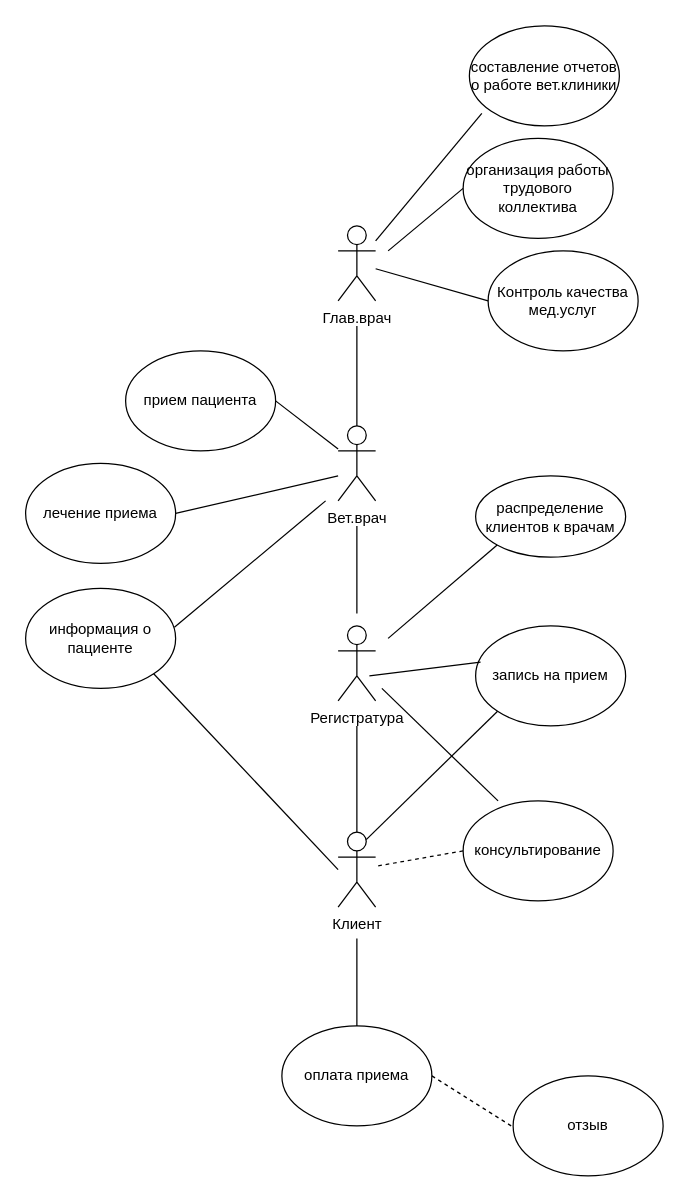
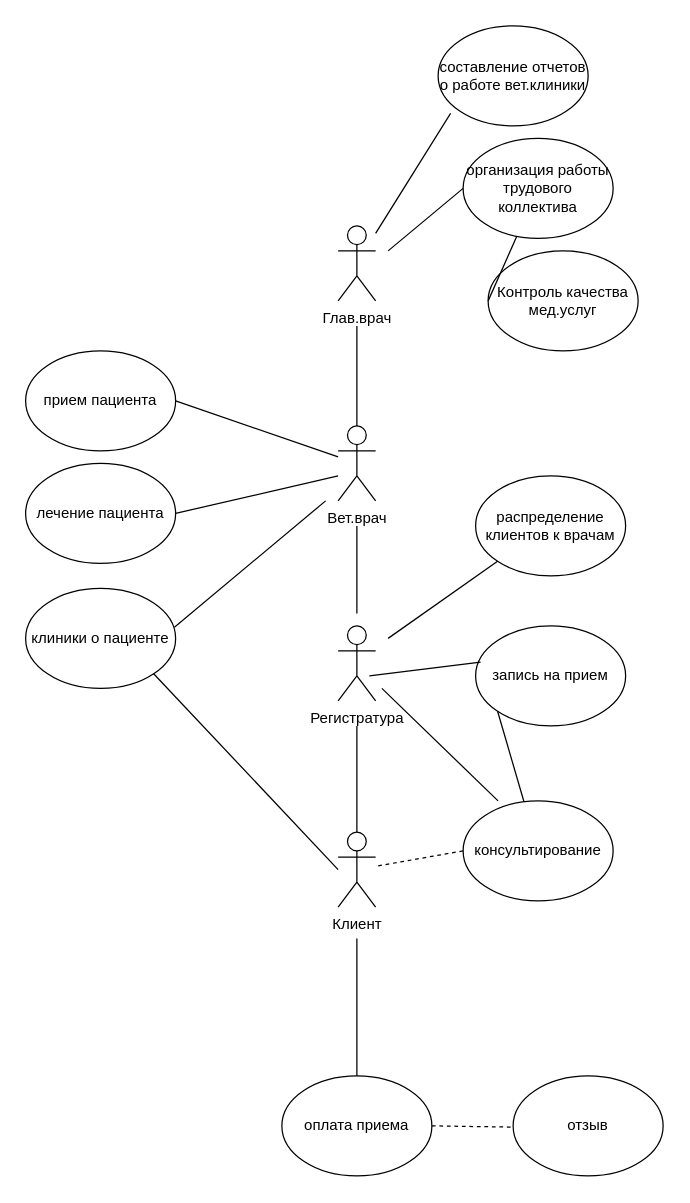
(544, 76) -> (513, 76)
(432, 285) -> (502, 268)
(201, 401) -> (101, 401)
(101, 513) -> (101, 513)
(551, 516) -> (551, 526)
(101, 638) -> (101, 638)
(432, 775) -> (511, 756)
(357, 1076) -> (357, 1126)
